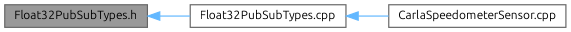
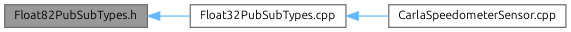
(76, 16) -> (76, 16)
